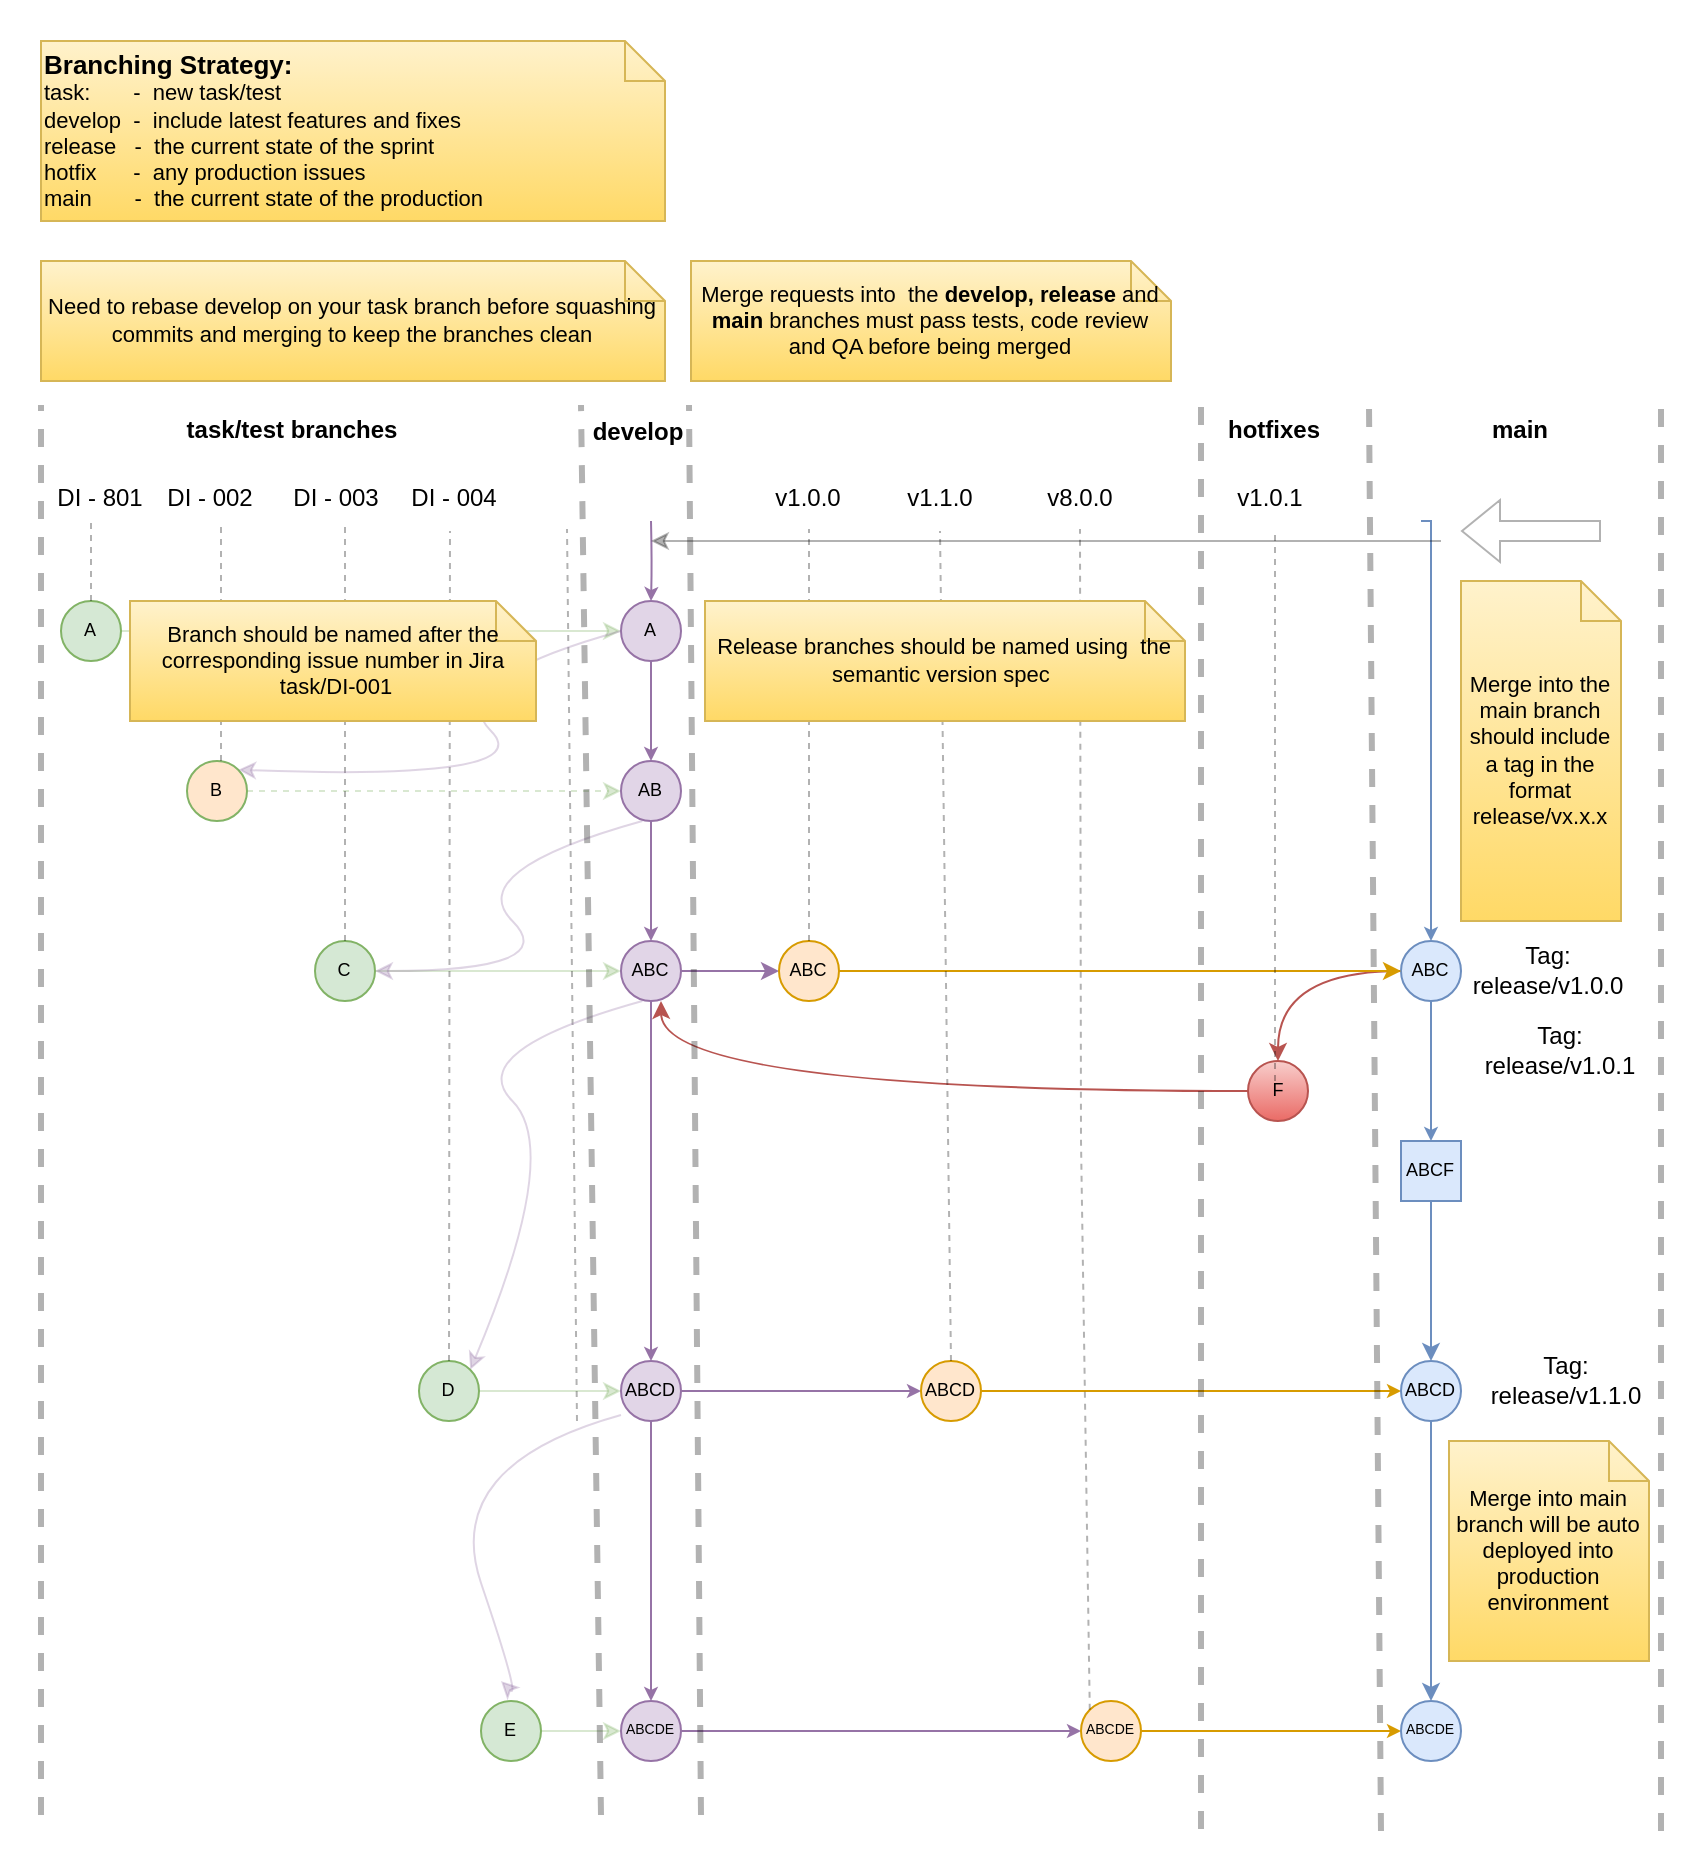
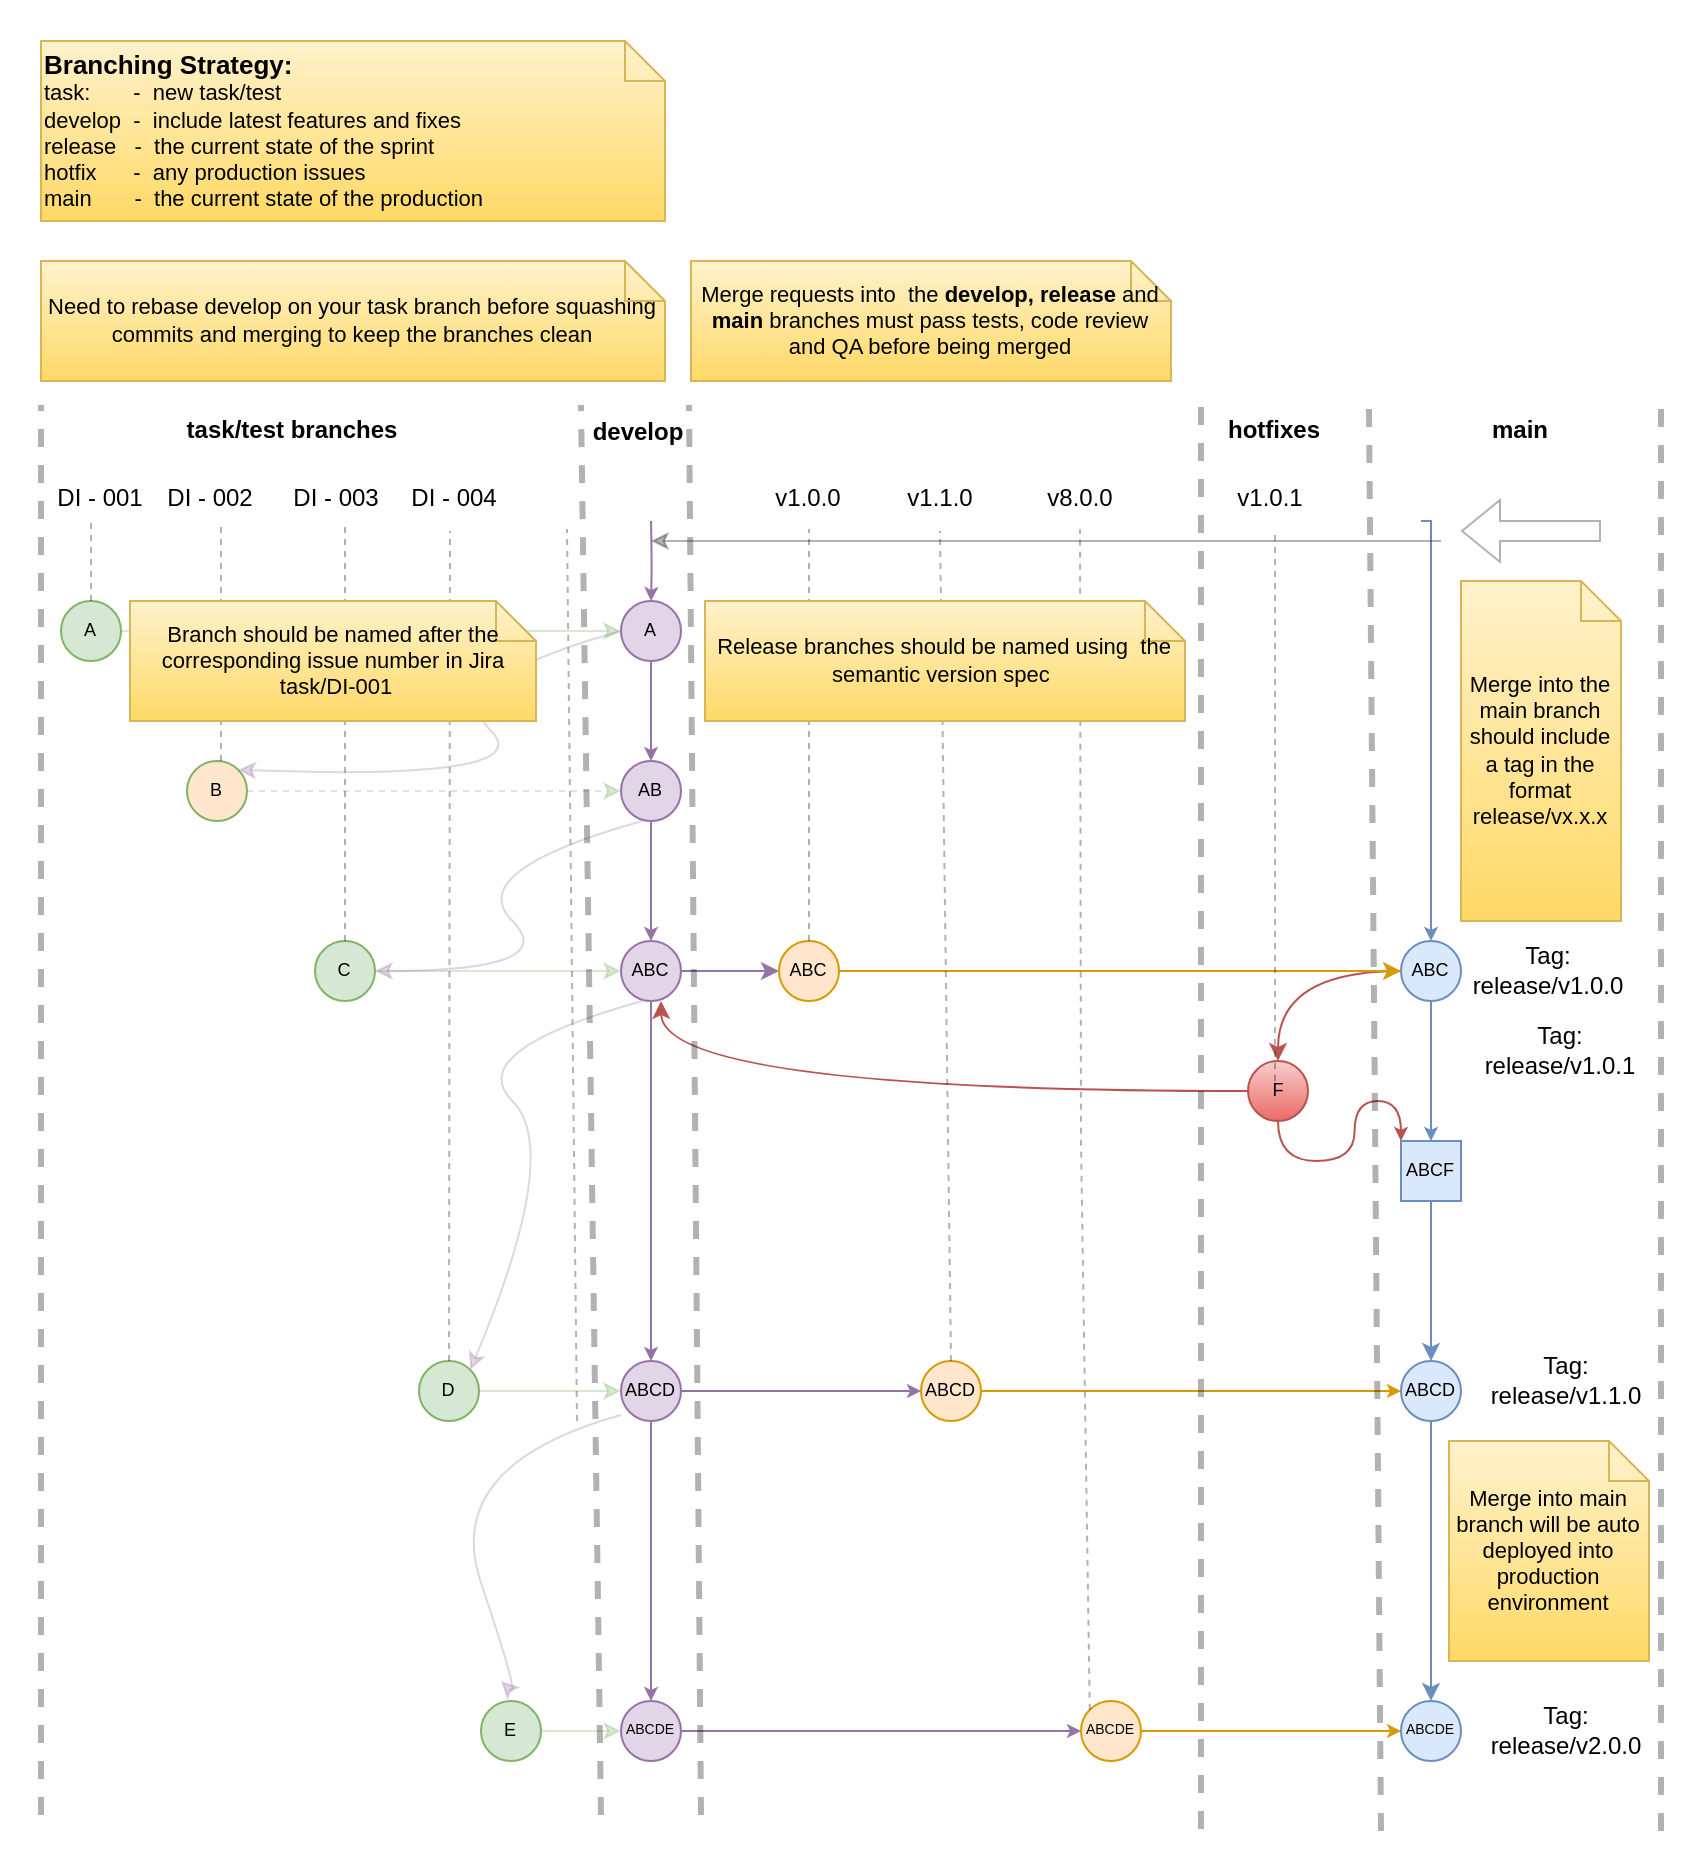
(101, 499) -> (101, 499)
none -> (1350, 1148)
none -> (1567, 1731)
